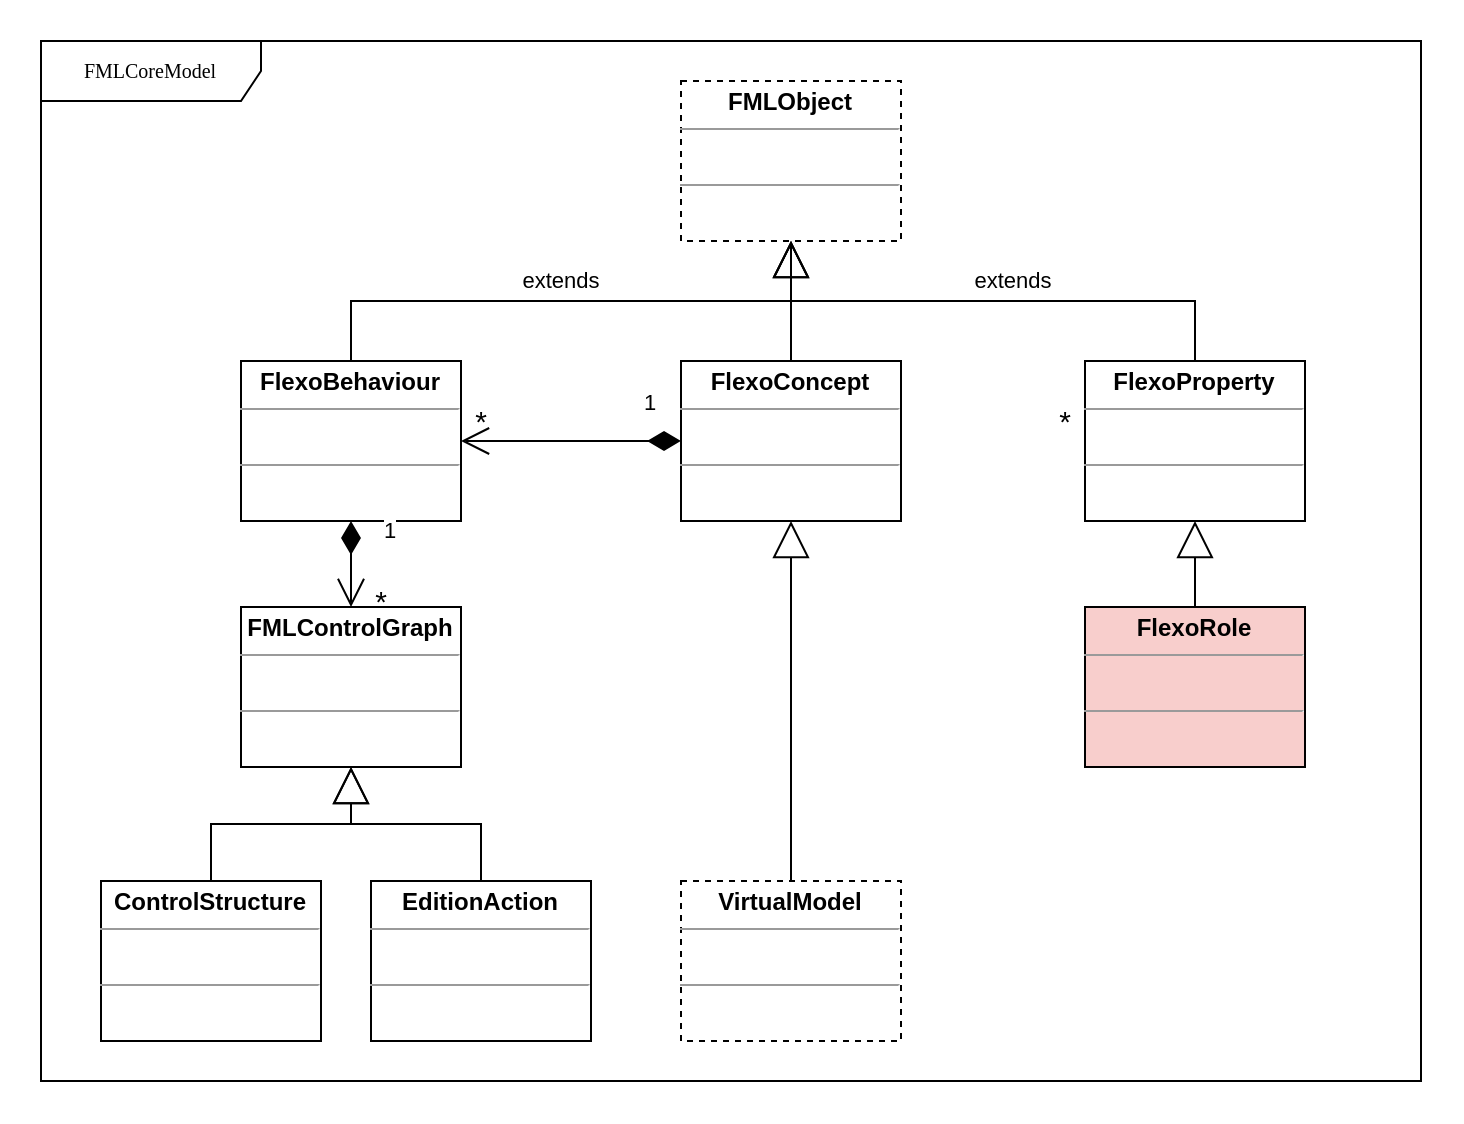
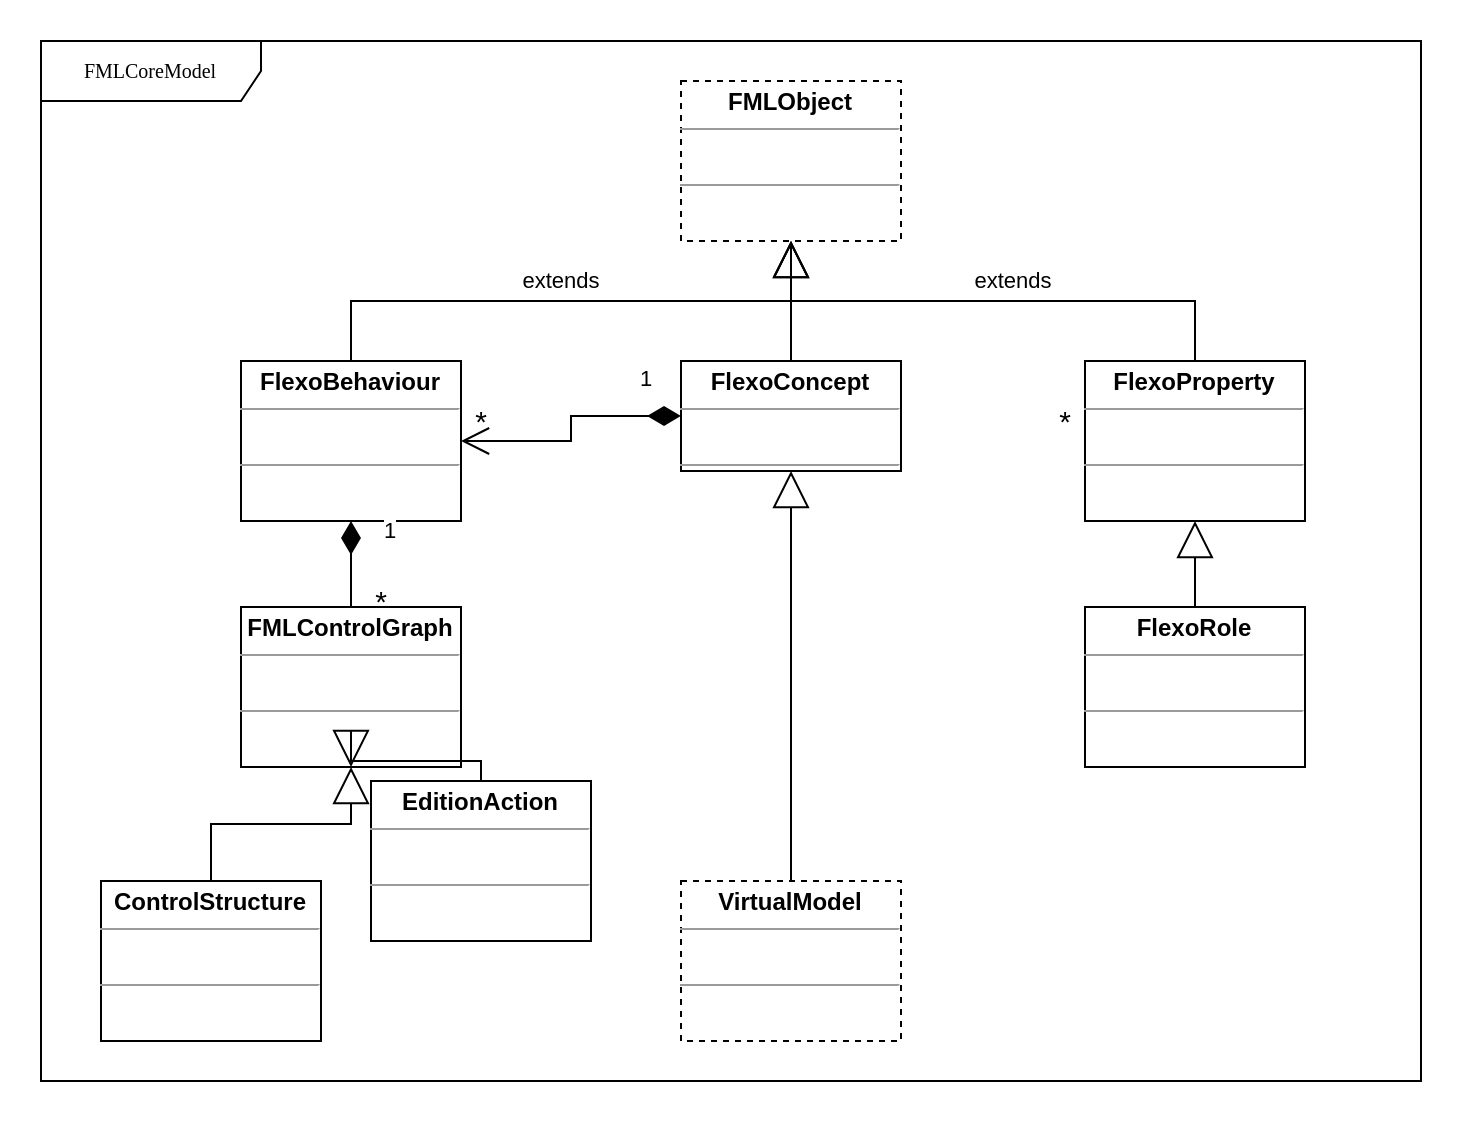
(791, 441) -> (791, 416)
(351, 598) -> (351, 600)
(1195, 687) -> (1195, 687)
(481, 961) -> (481, 861)
